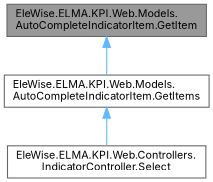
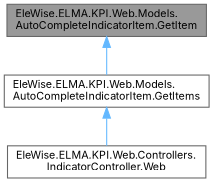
(107, 162) -> (107, 162)
